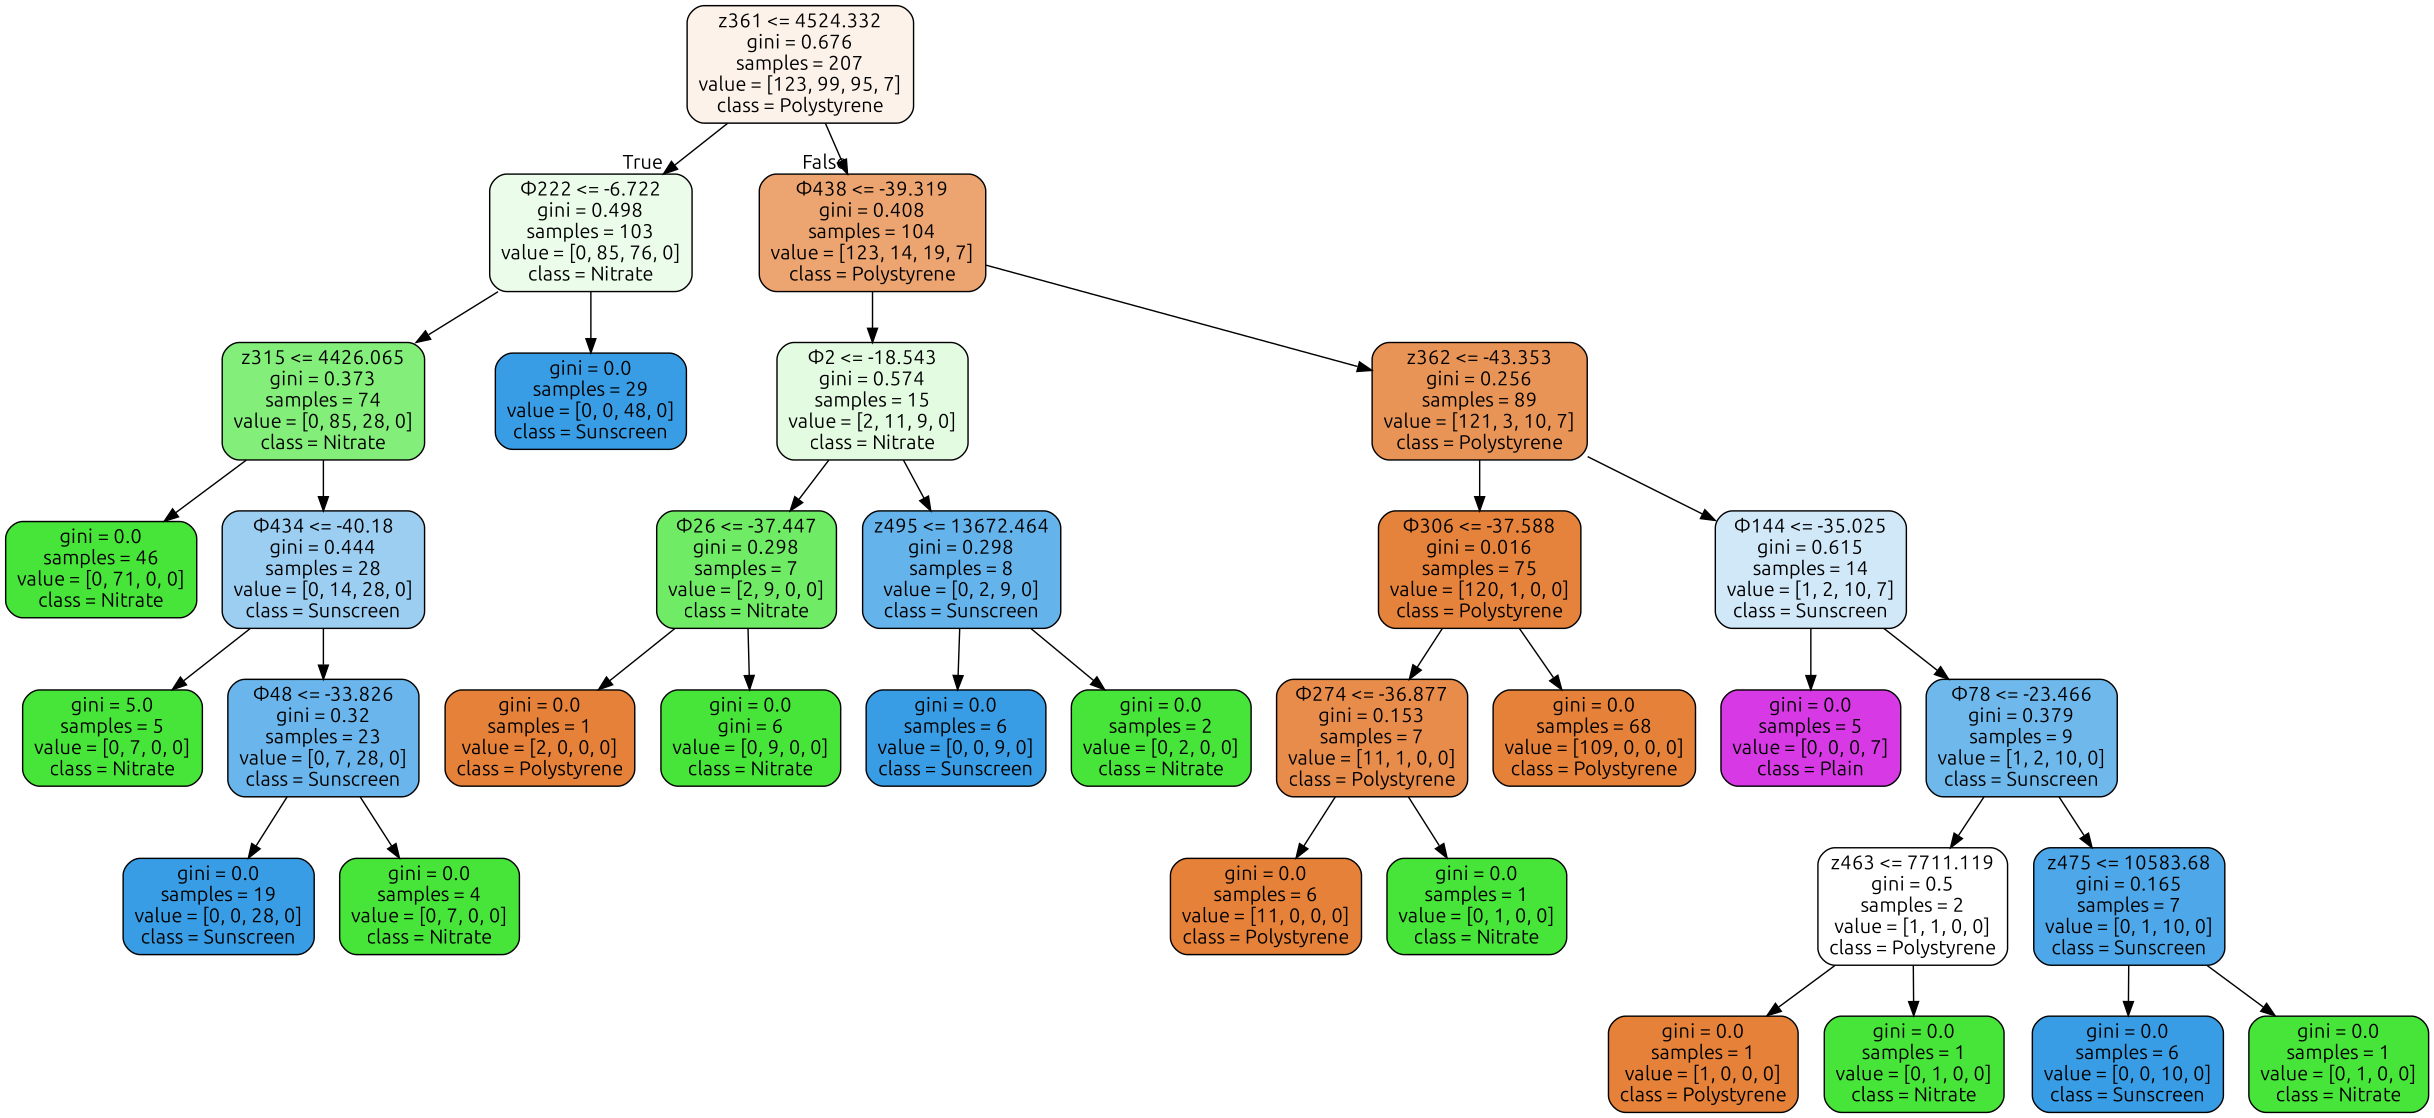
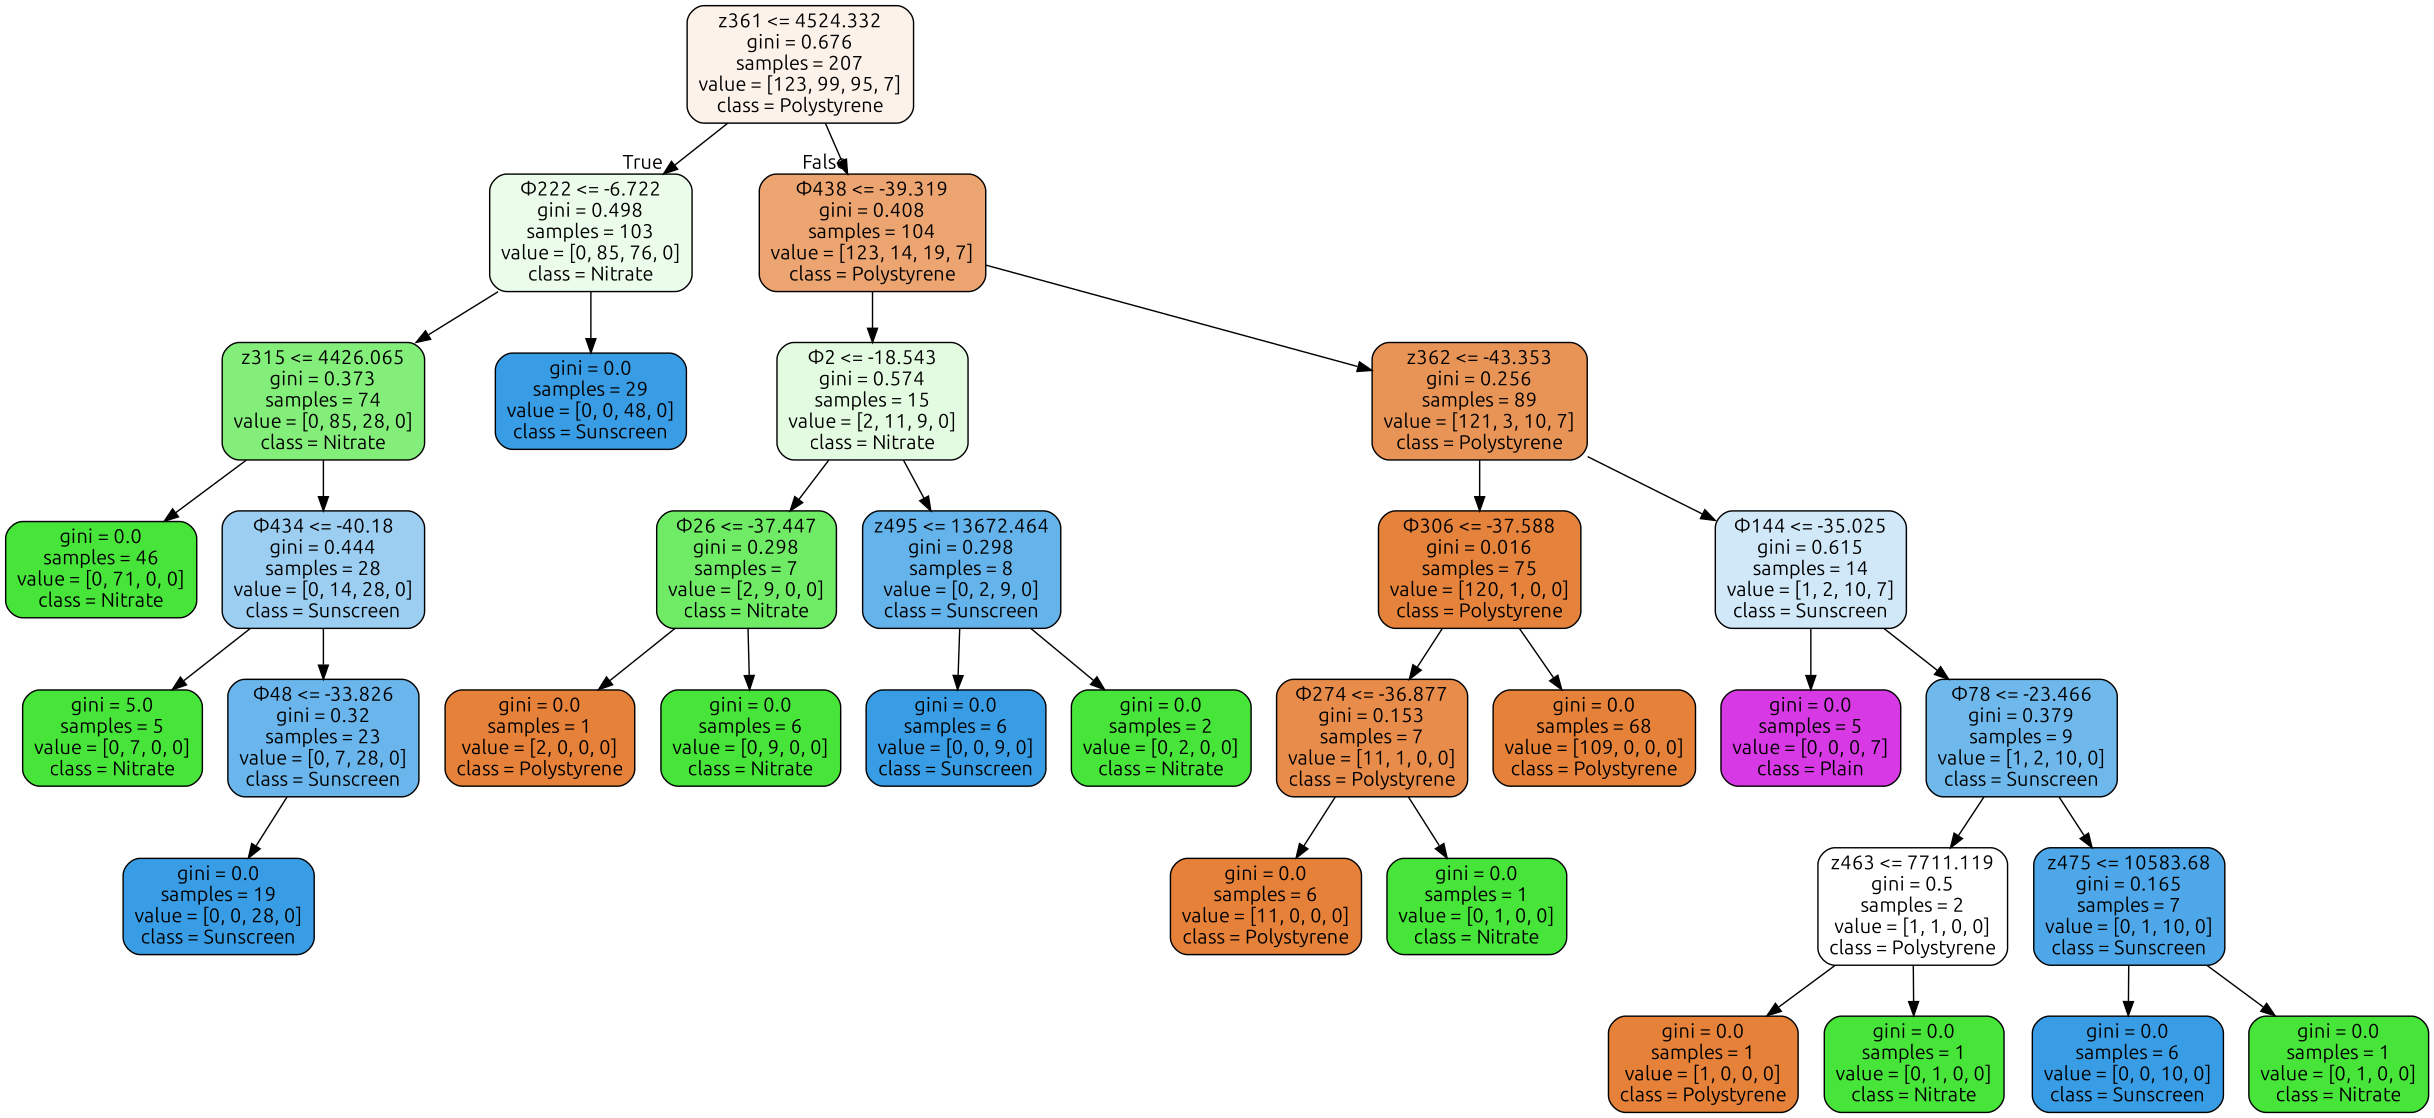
(751, 738) -> (751, 738)
(430, 906) -> none
